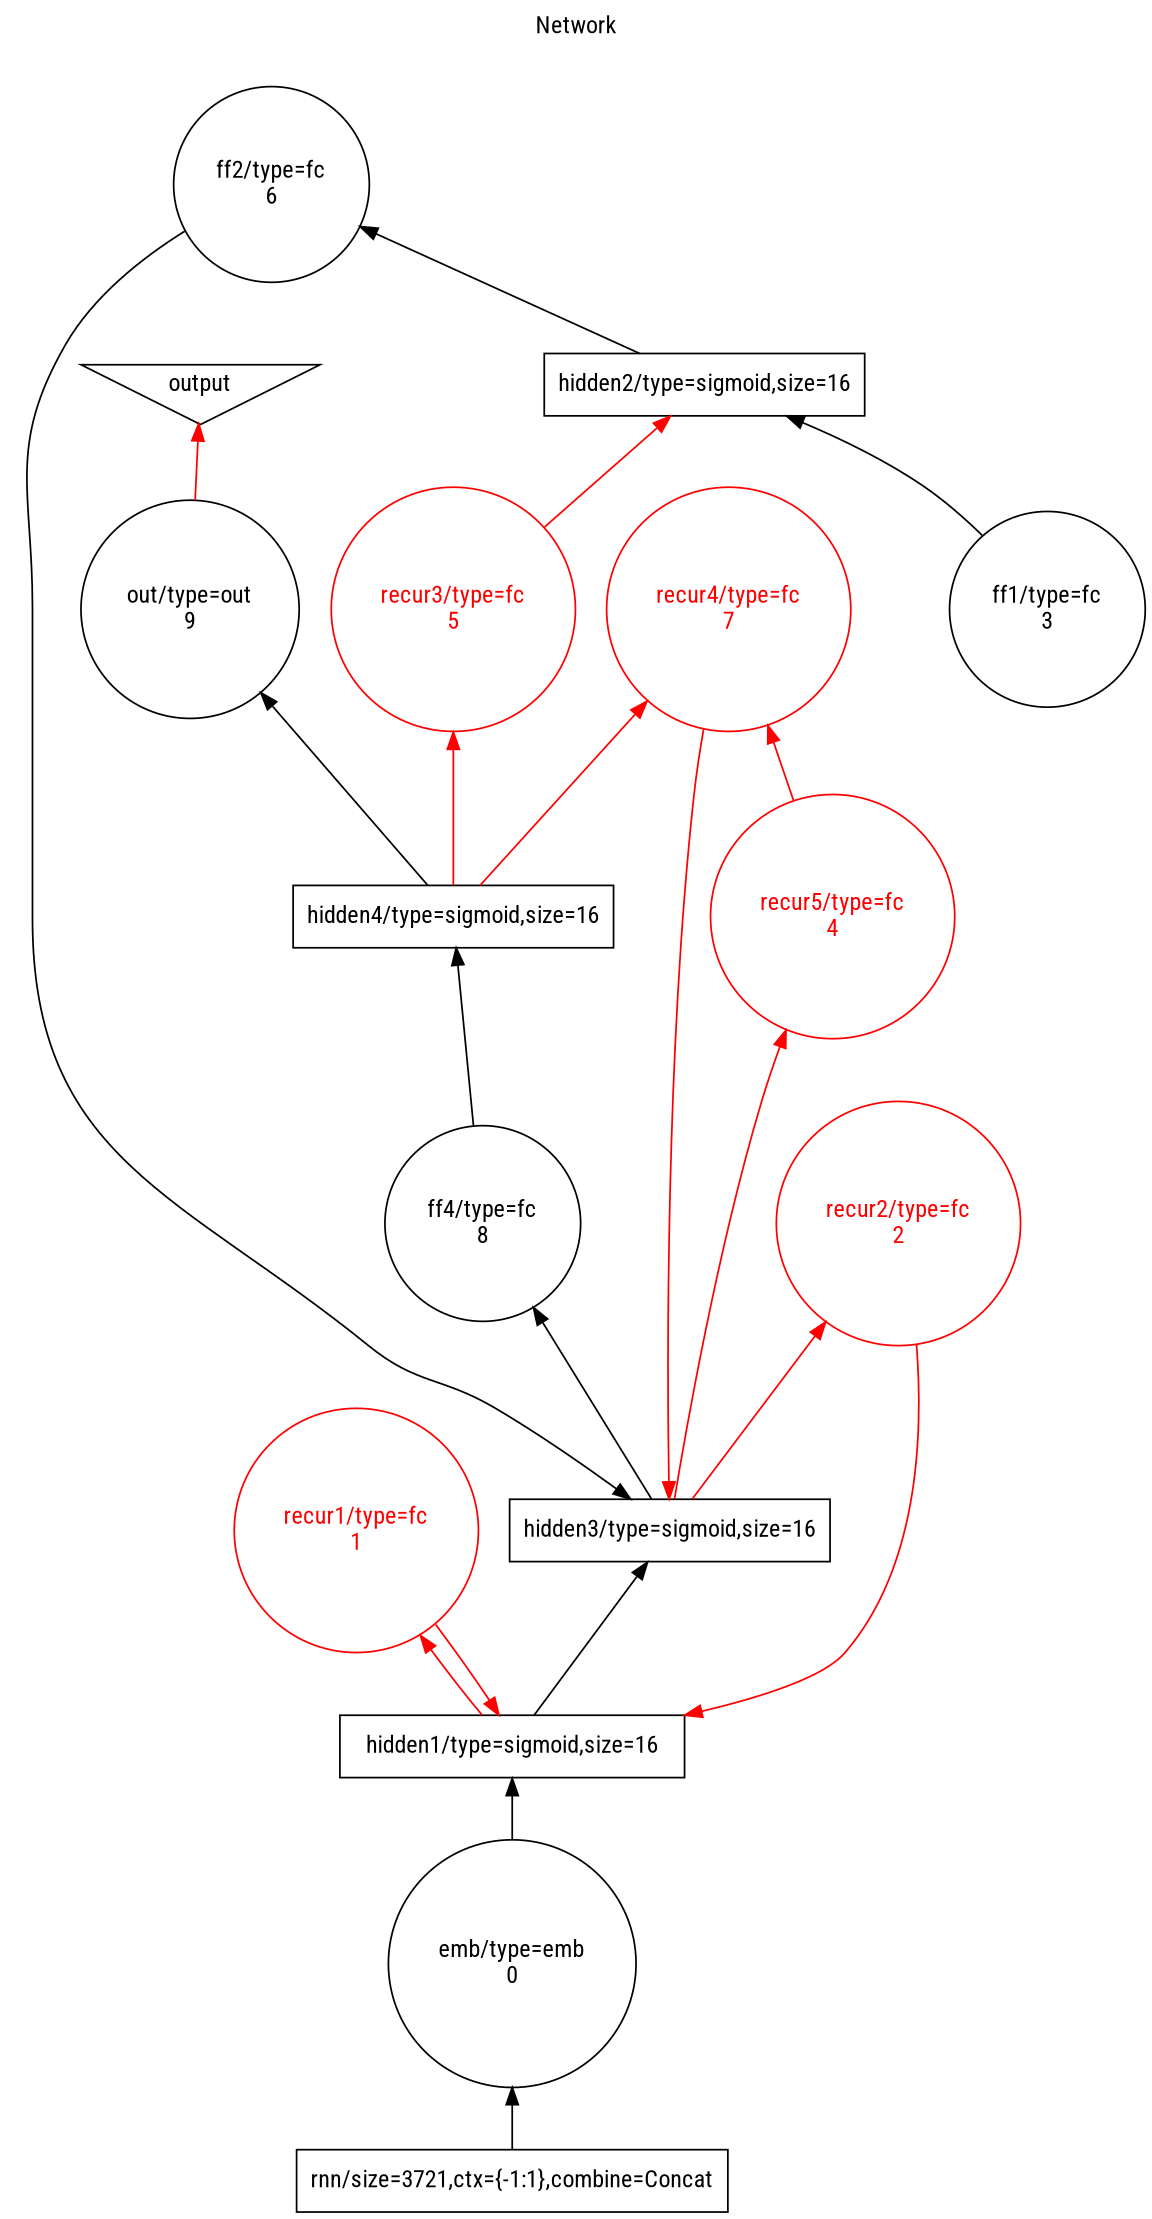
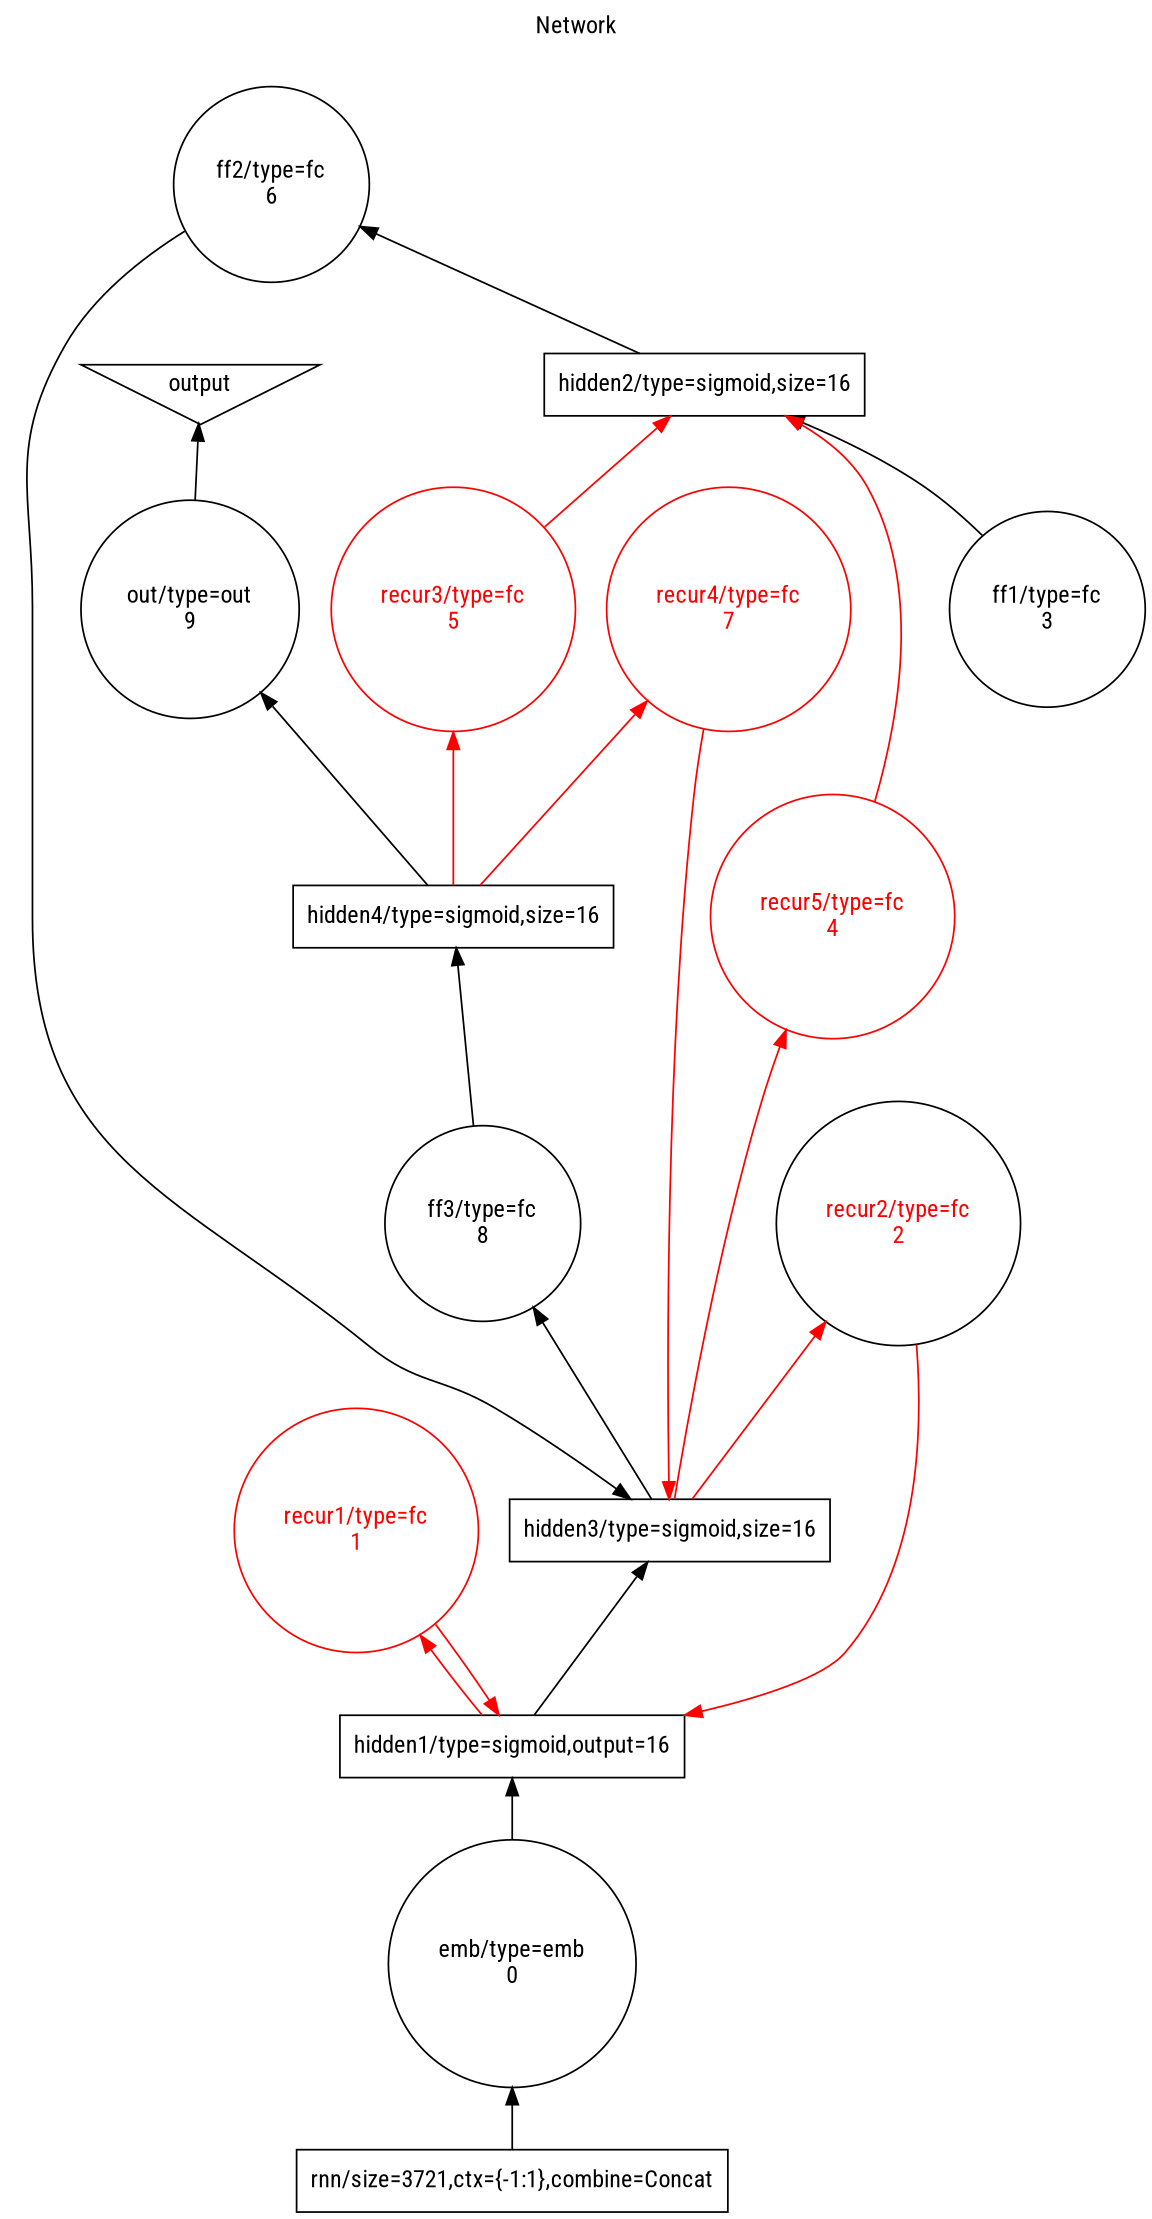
(197, 471) -> (197, 471)
(783, 771) -> (899, 597)
(483, 1224) -> (483, 1224)
(898, 1224) -> (898, 1224)
(512, 1746) -> (512, 1746)
